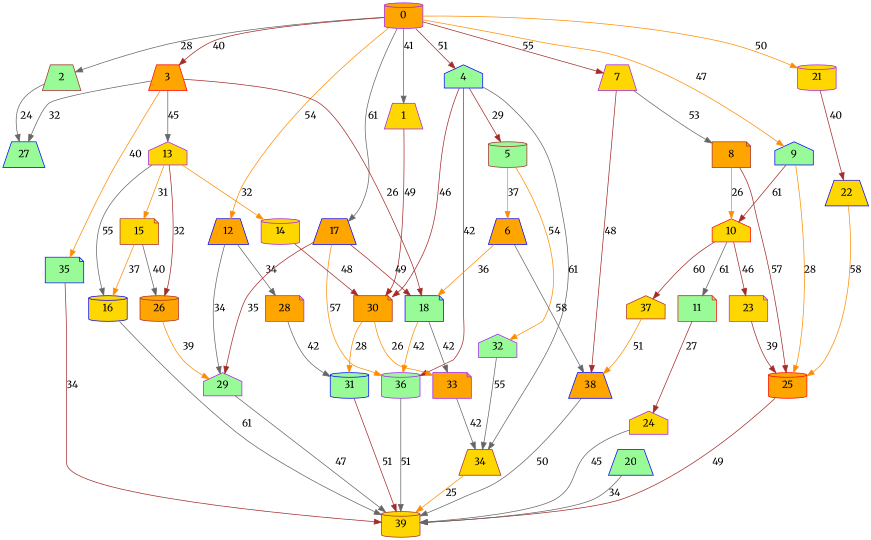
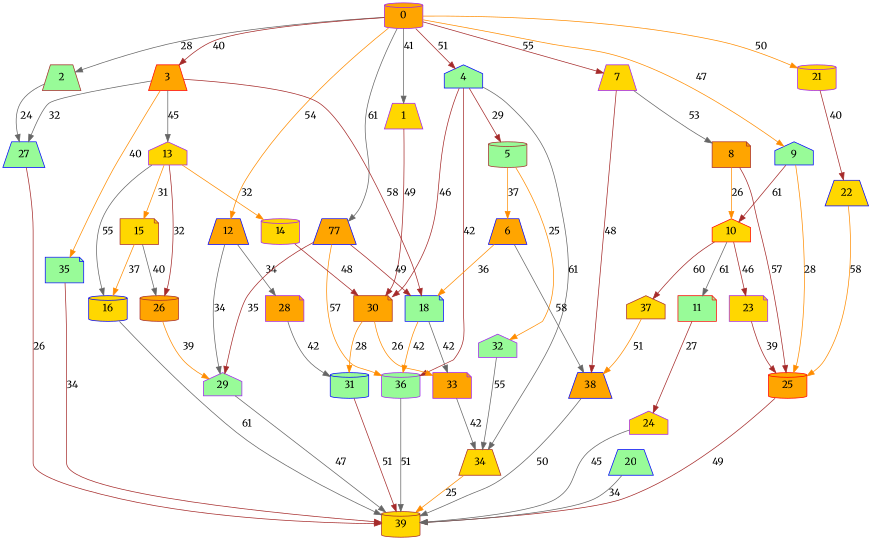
(393, 193) -> (393, 193)
(335, 232) -> (335, 232)
(554, 232) -> (554, 232)
none -> (55, 480)
